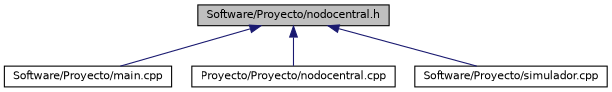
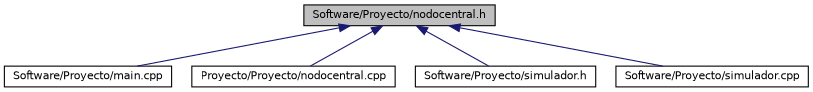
none -> (506, 77)
